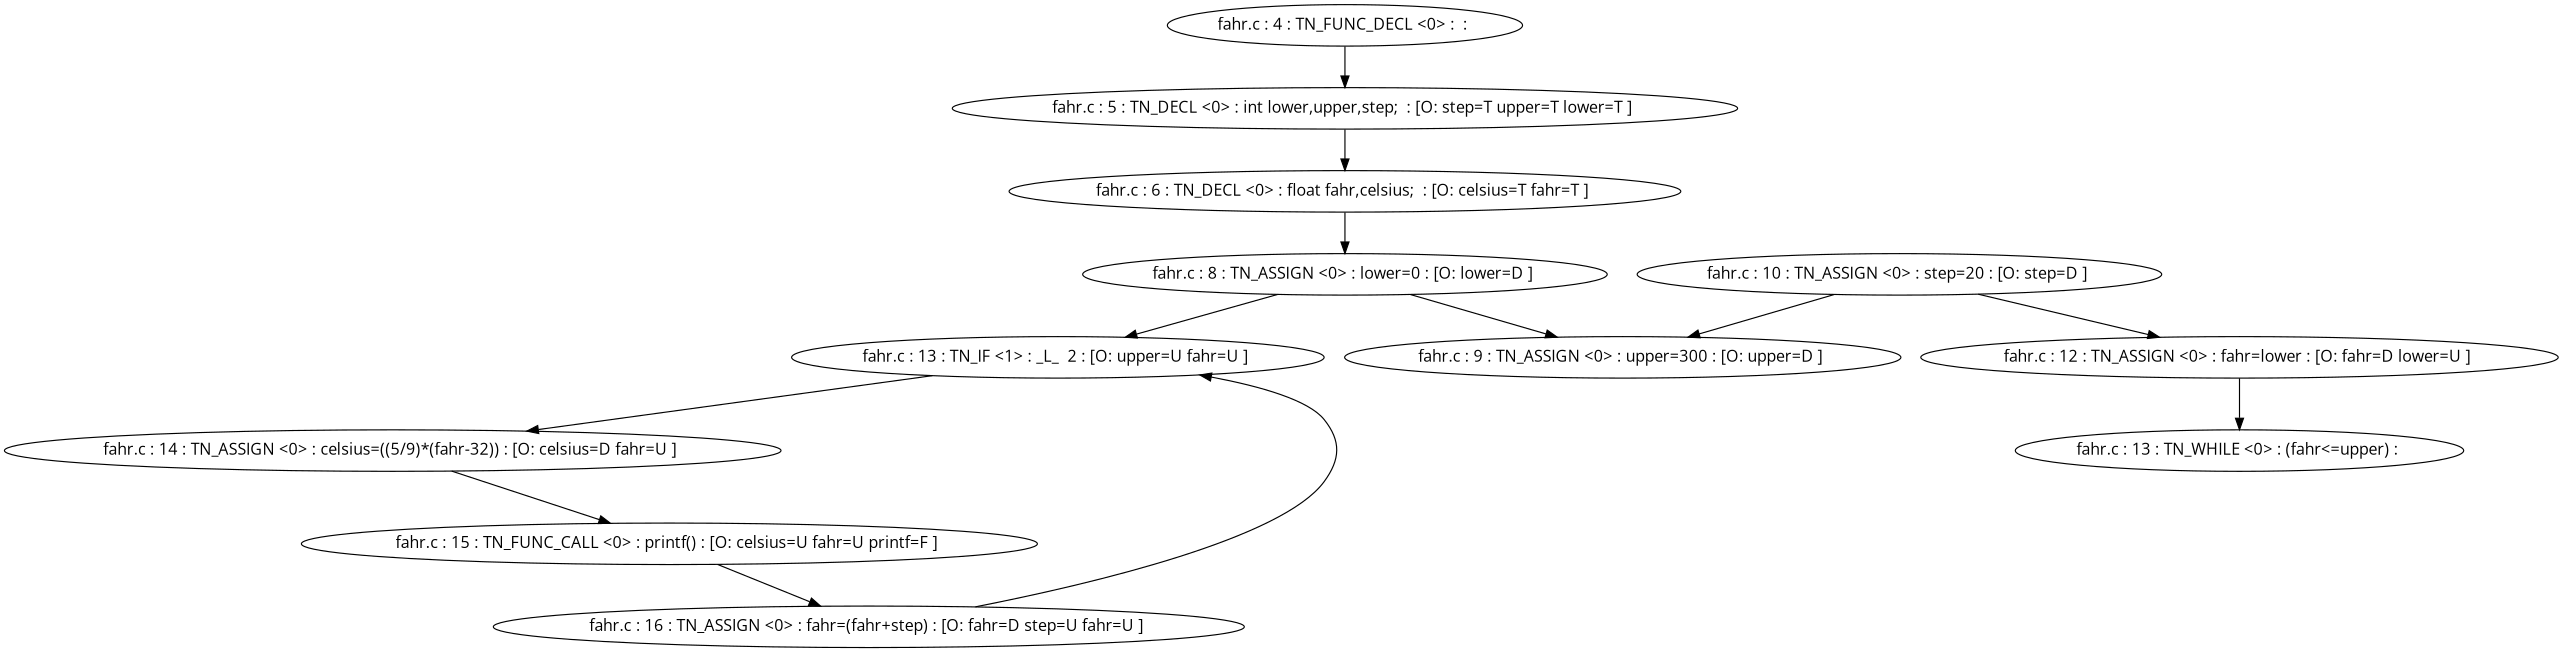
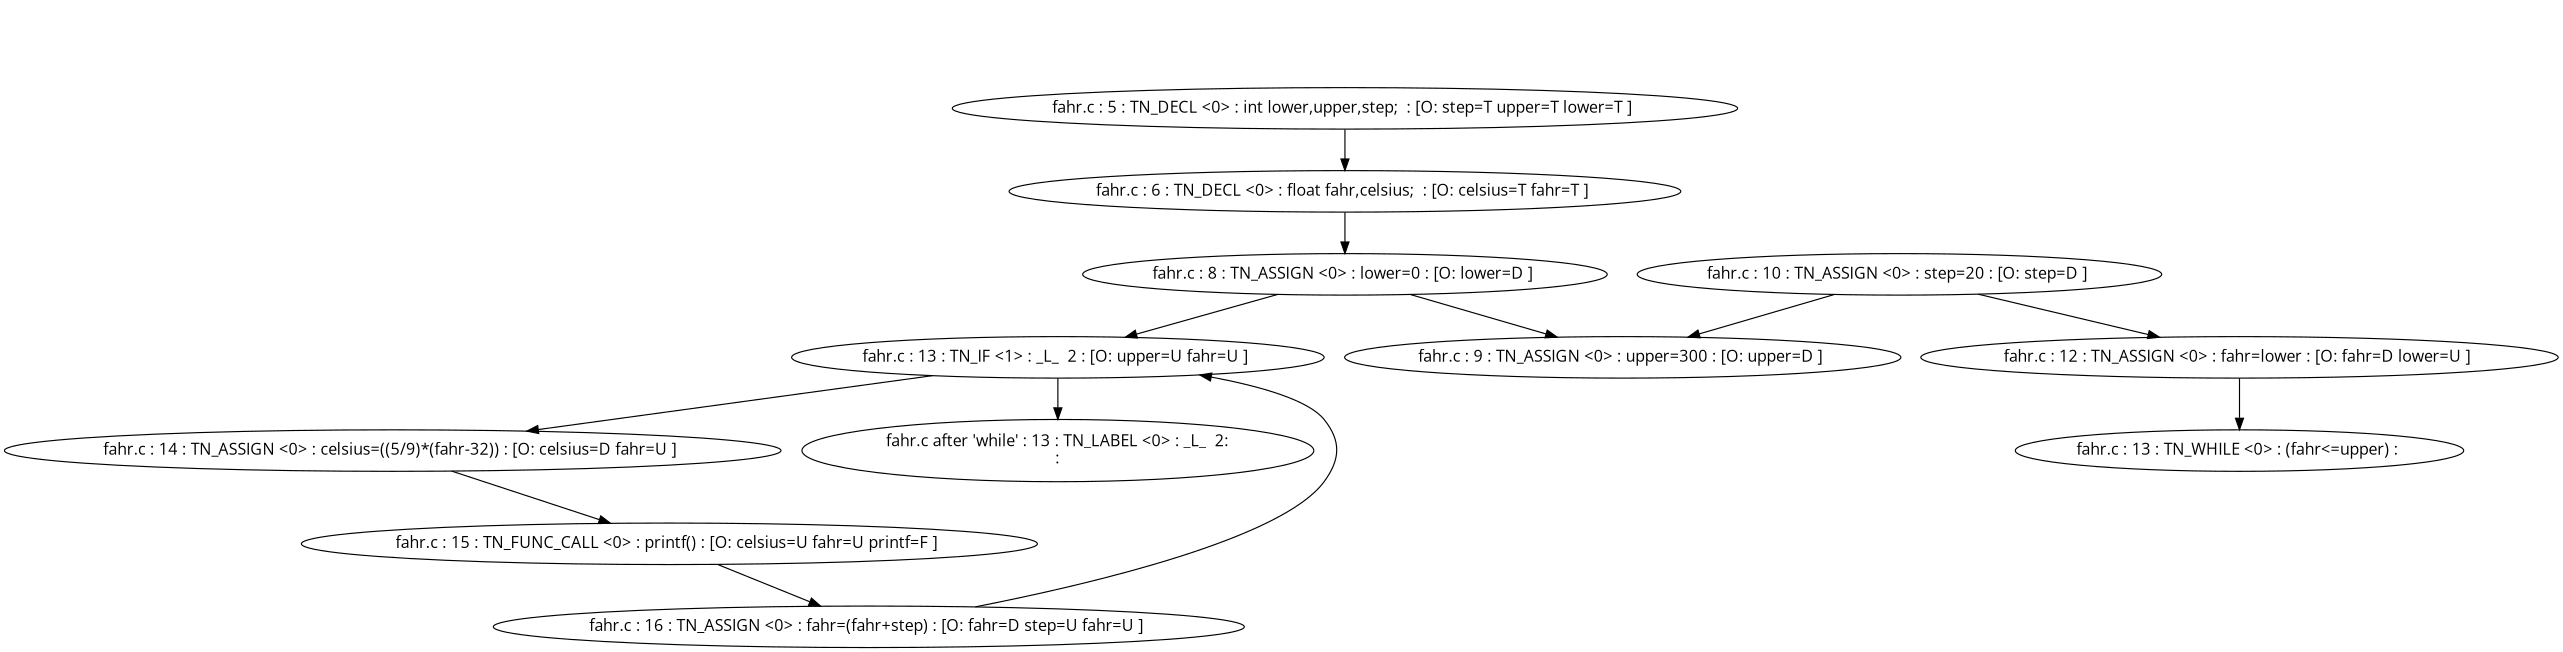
(1345, 25) -> none
none -> (1058, 451)
